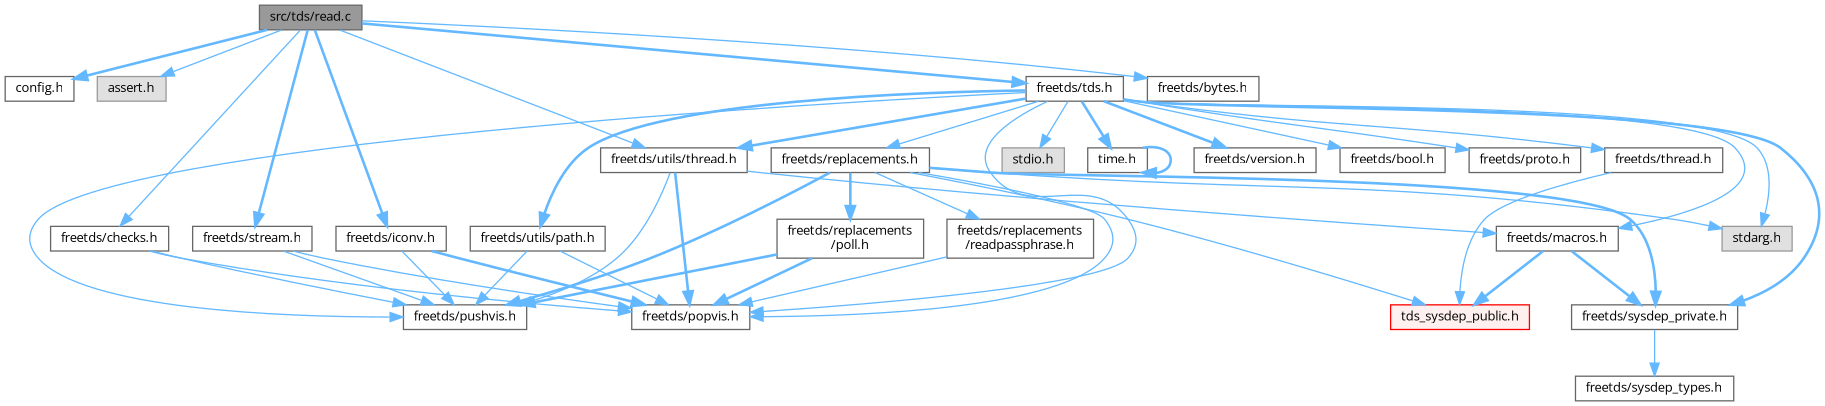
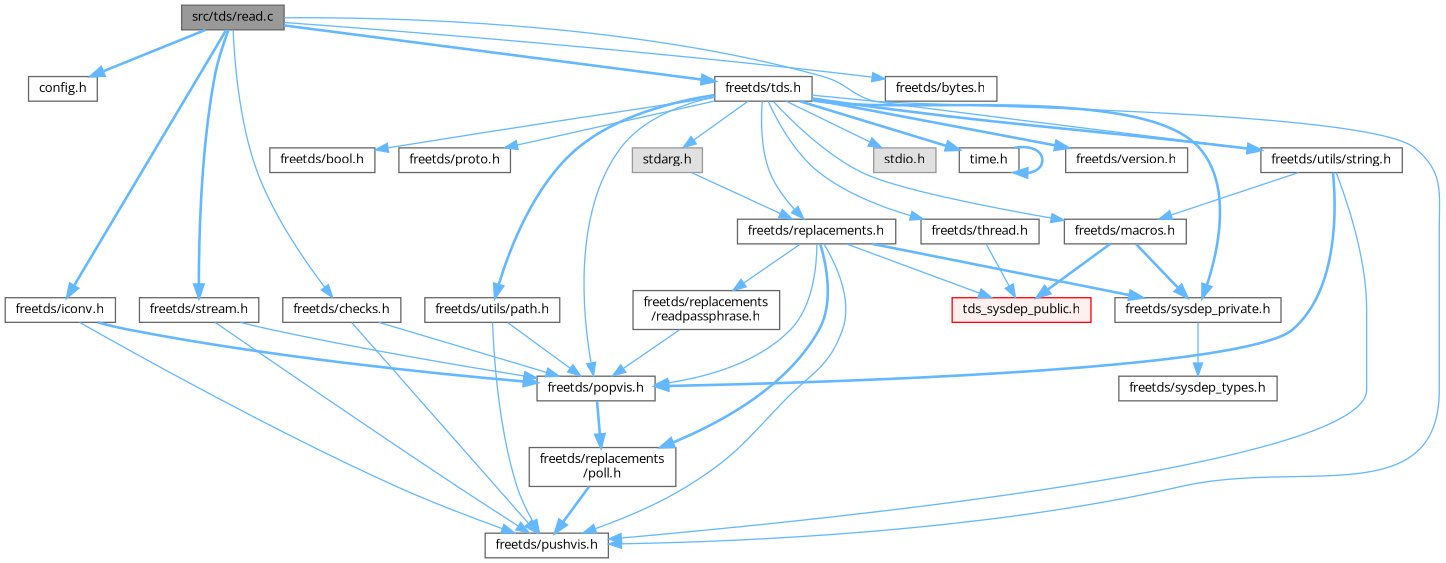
(132, 89) -> none
(674, 160) -> (1332, 160)
(1320, 188) -> (736, 193)
(671, 250) -> (768, 418)
(769, 279) -> (598, 418)
